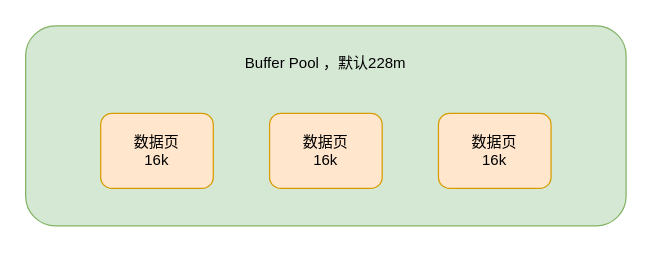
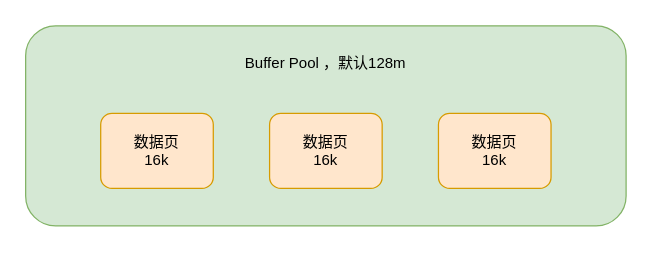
(326, 63) -> (326, 63)
